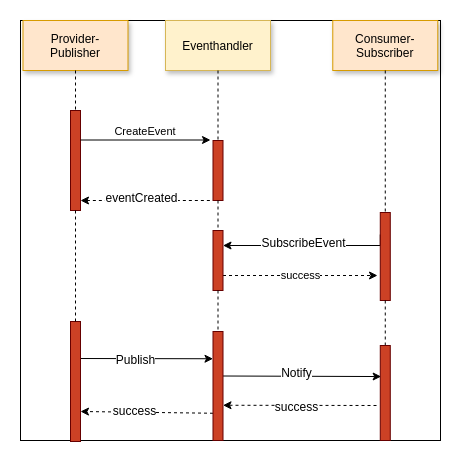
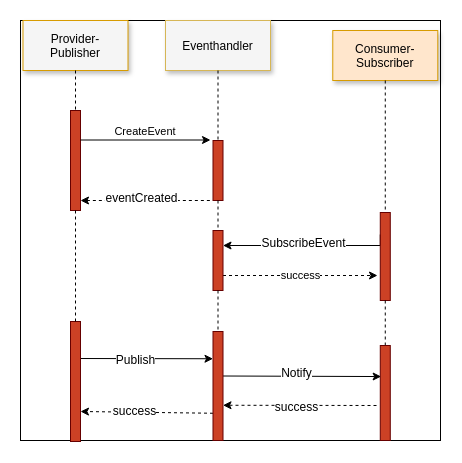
(76, 46) -> (76, 46)
(218, 46) -> (218, 46)
(385, 46) -> (385, 56)
